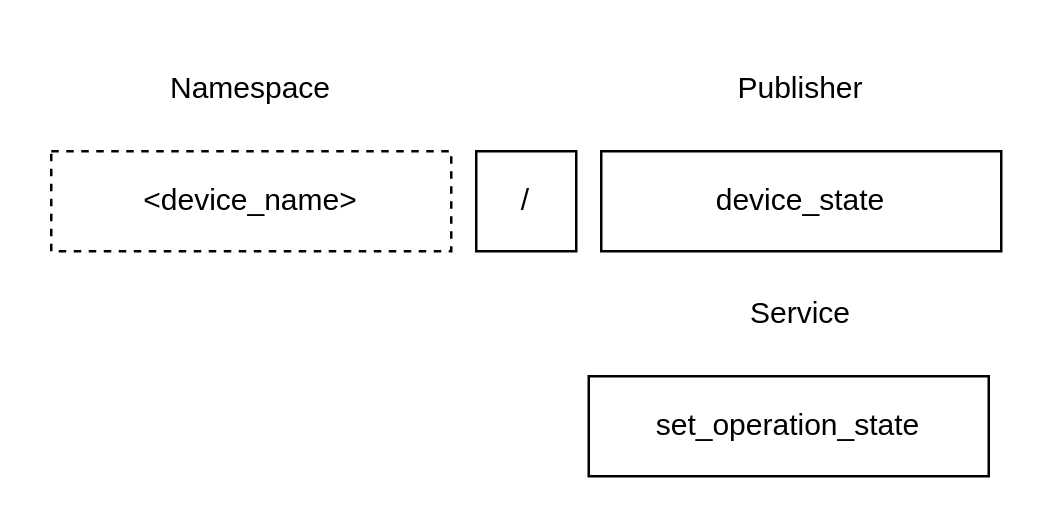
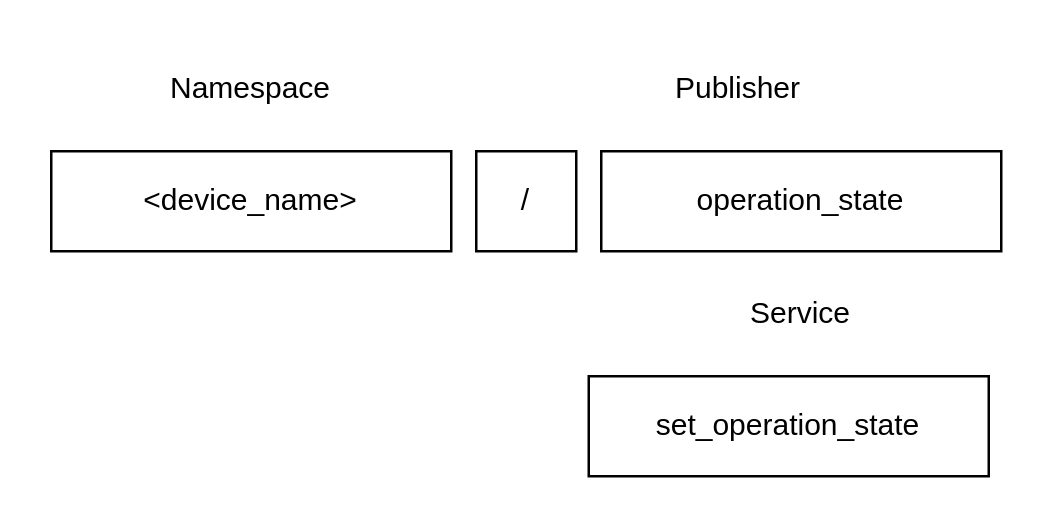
(801, 89) -> (739, 89)
(251, 201) -> (251, 201)
(801, 201) -> (801, 201)
